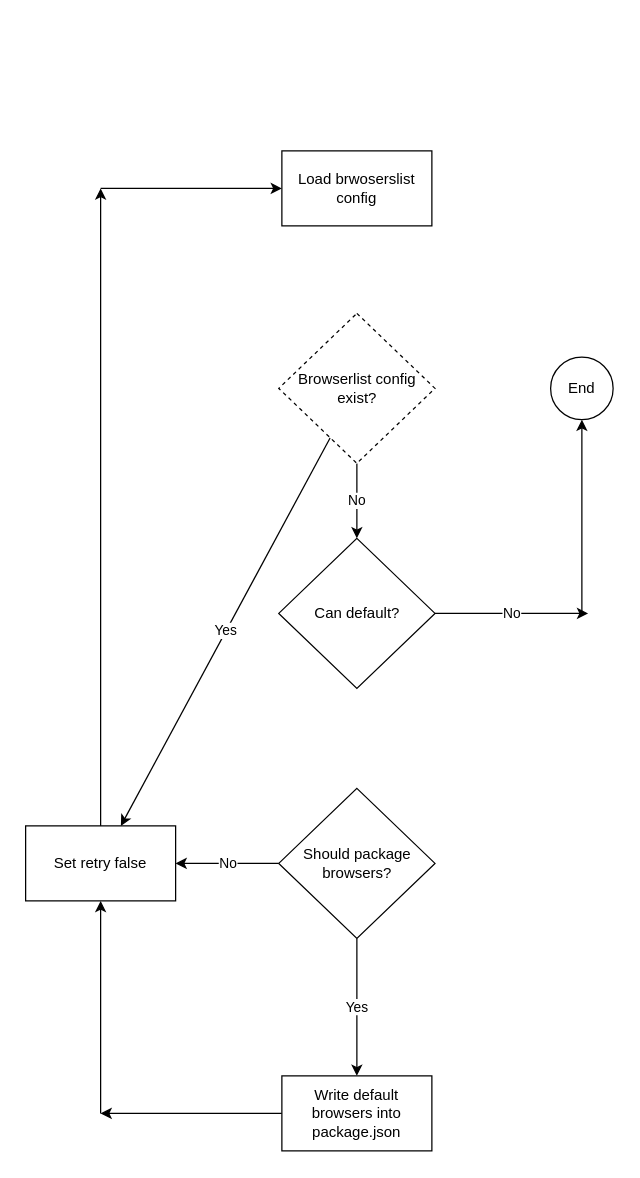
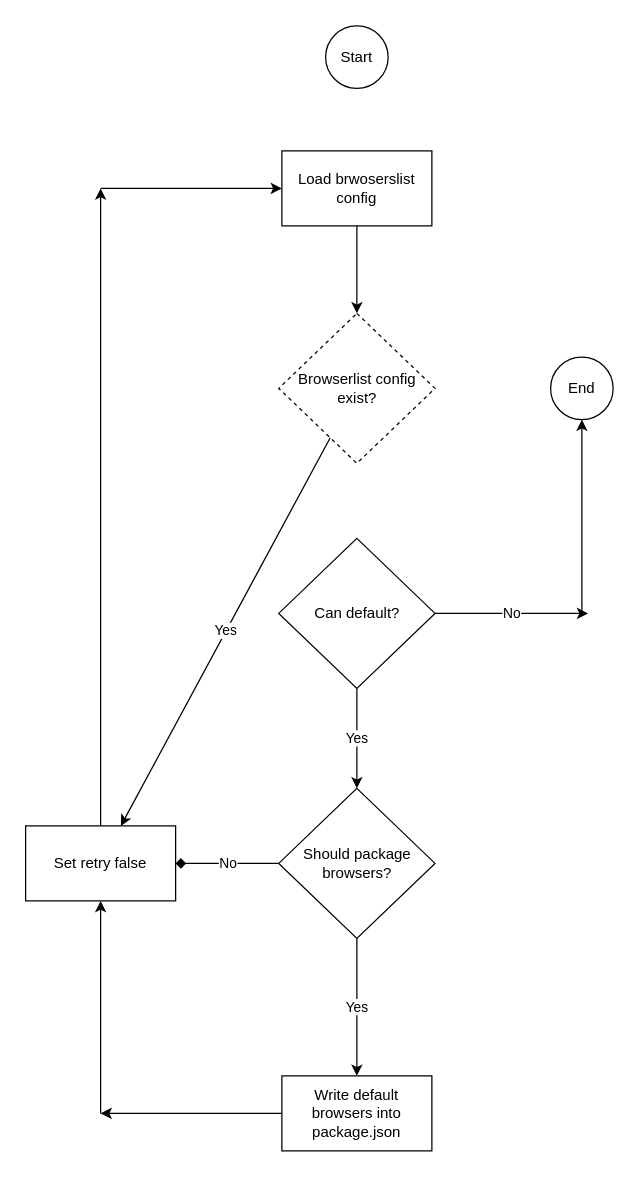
none -> (357, 57)
none -> (357, 265)
(357, 496) -> none
none -> (357, 734)
(185, 863) -> (186, 863)
